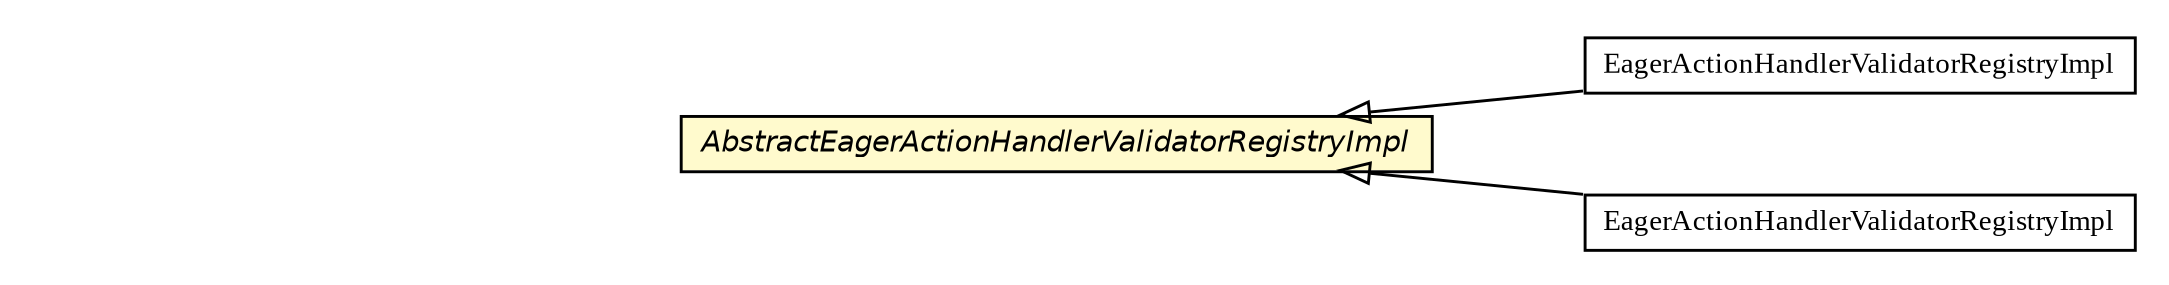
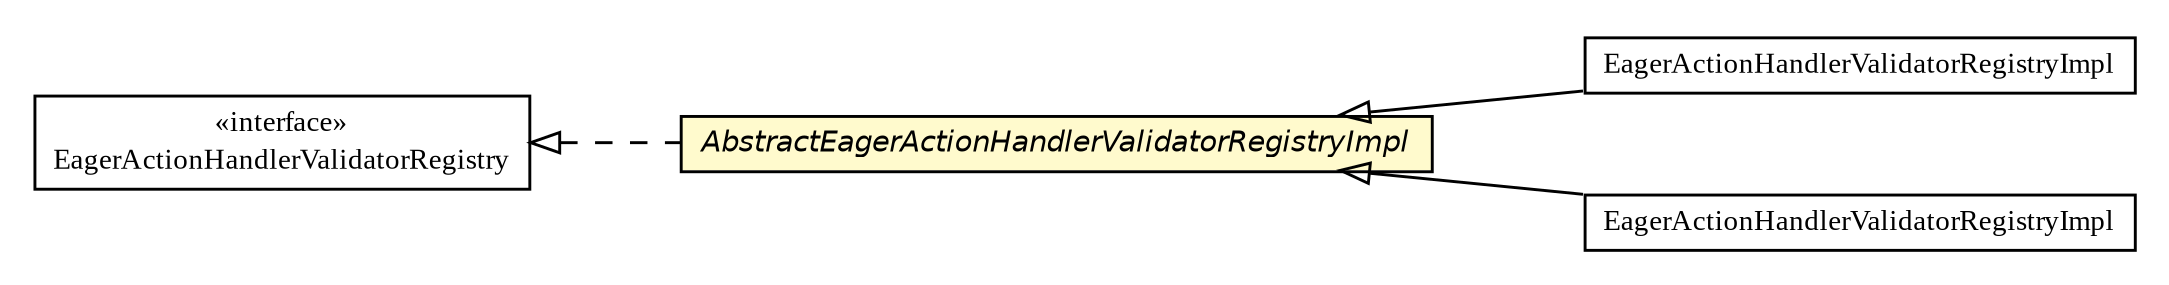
none -> (282, 143)
